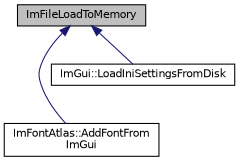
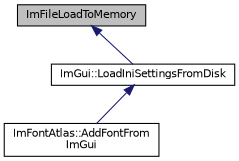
(39, 79) -> (111, 108)
